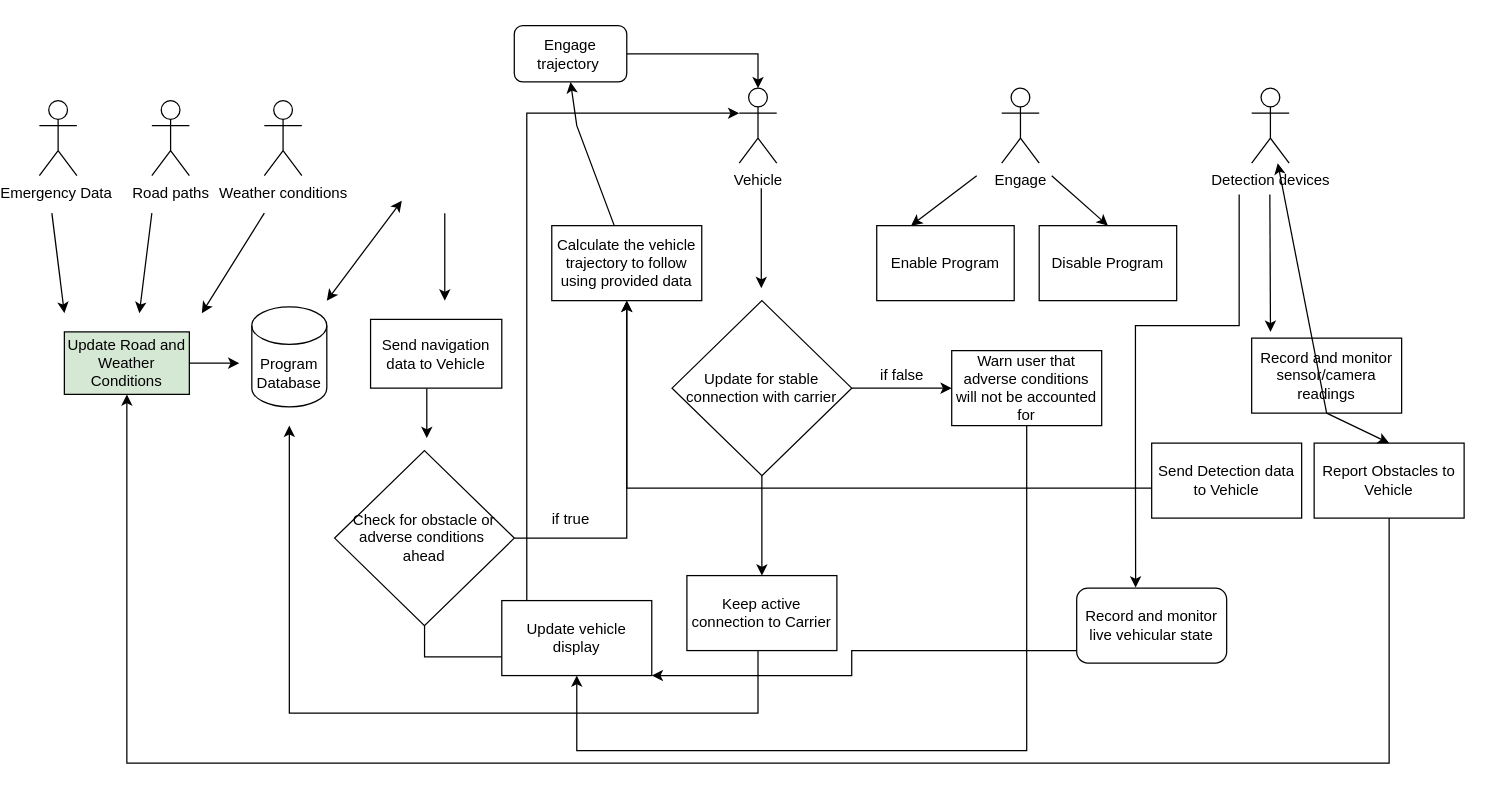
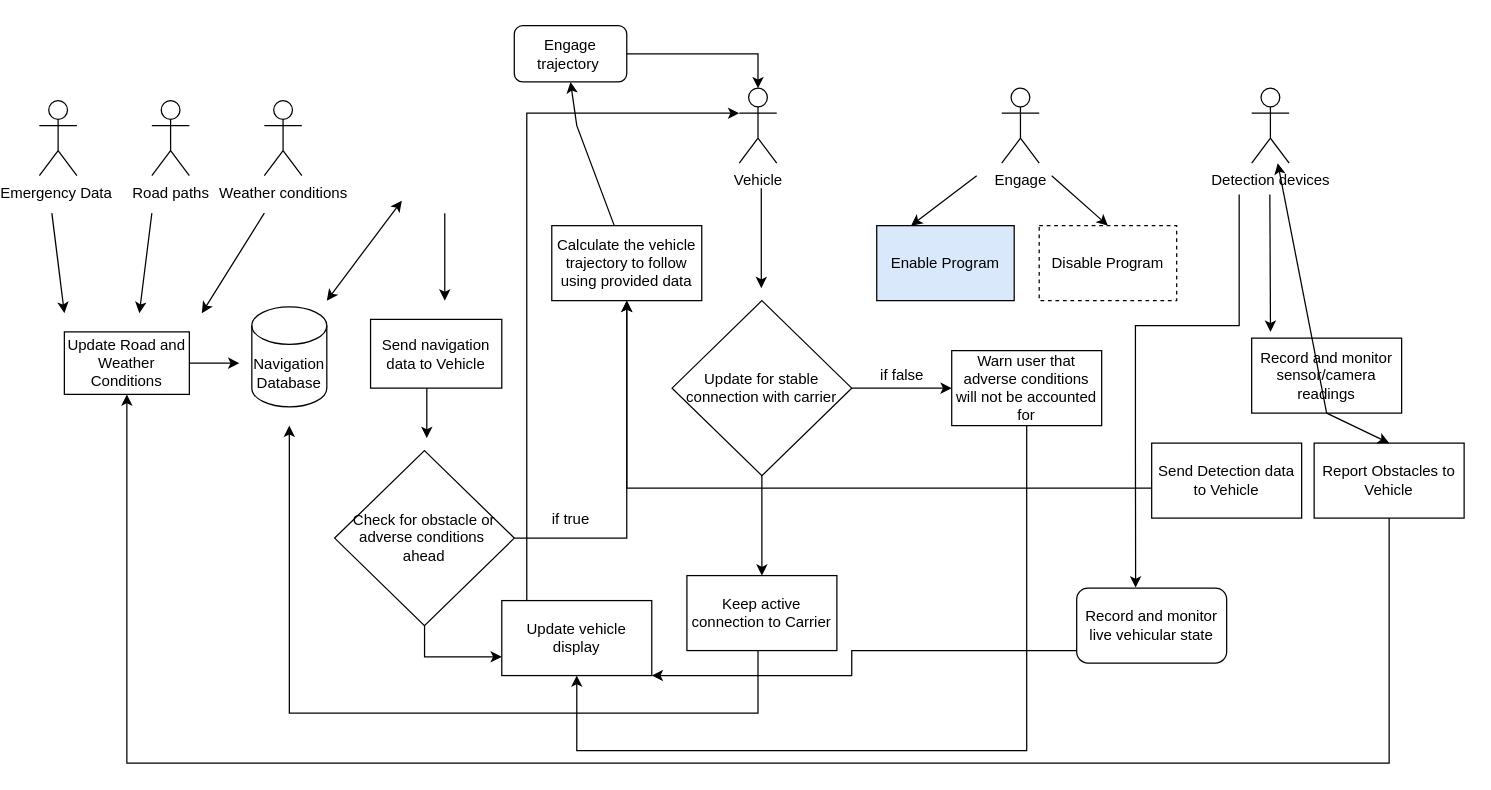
(946, 263) -> (946, 263)
(1108, 263) -> (1108, 263)
(127, 363) -> (127, 363)
(289, 373) -> (289, 373)
(495, 657) -> (492, 657)
